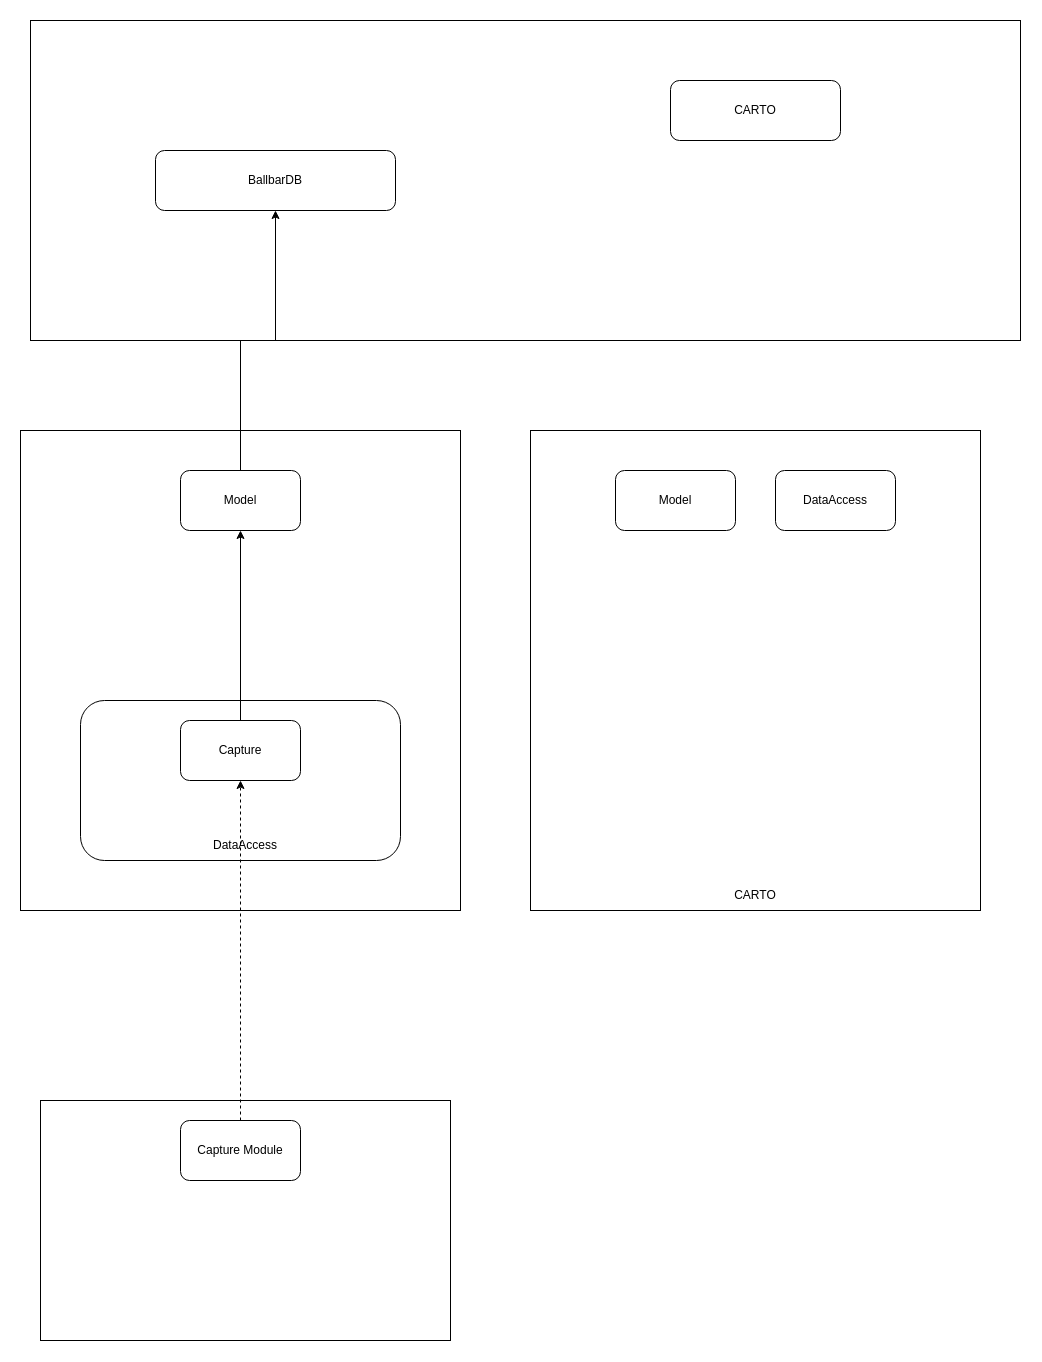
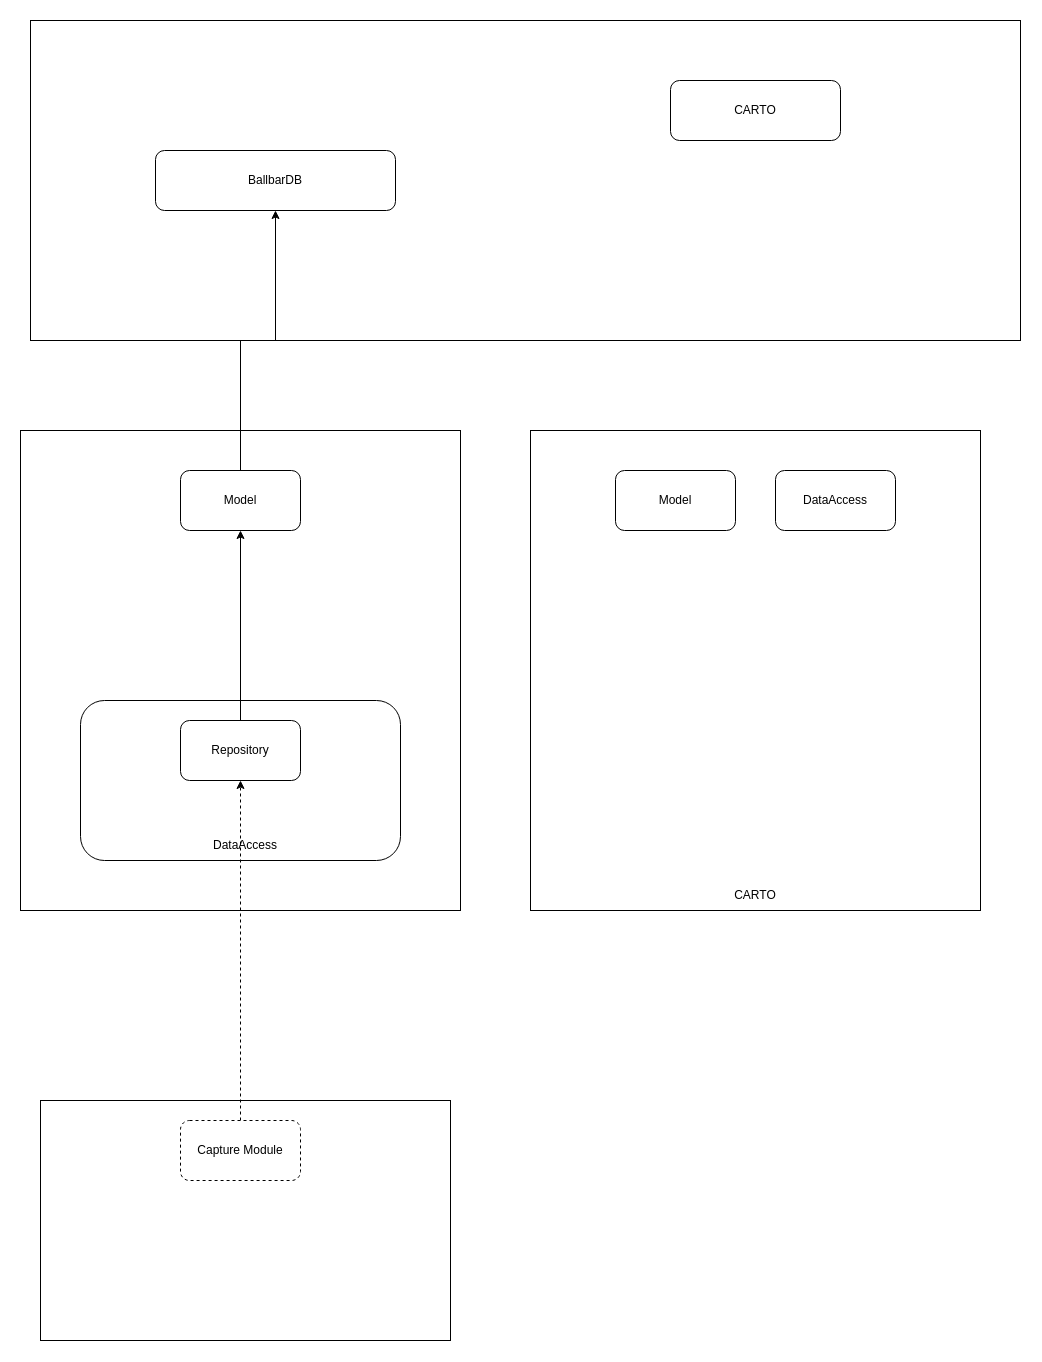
(241, 751) -> (241, 751)
(241, 1151) -> (241, 1151)
